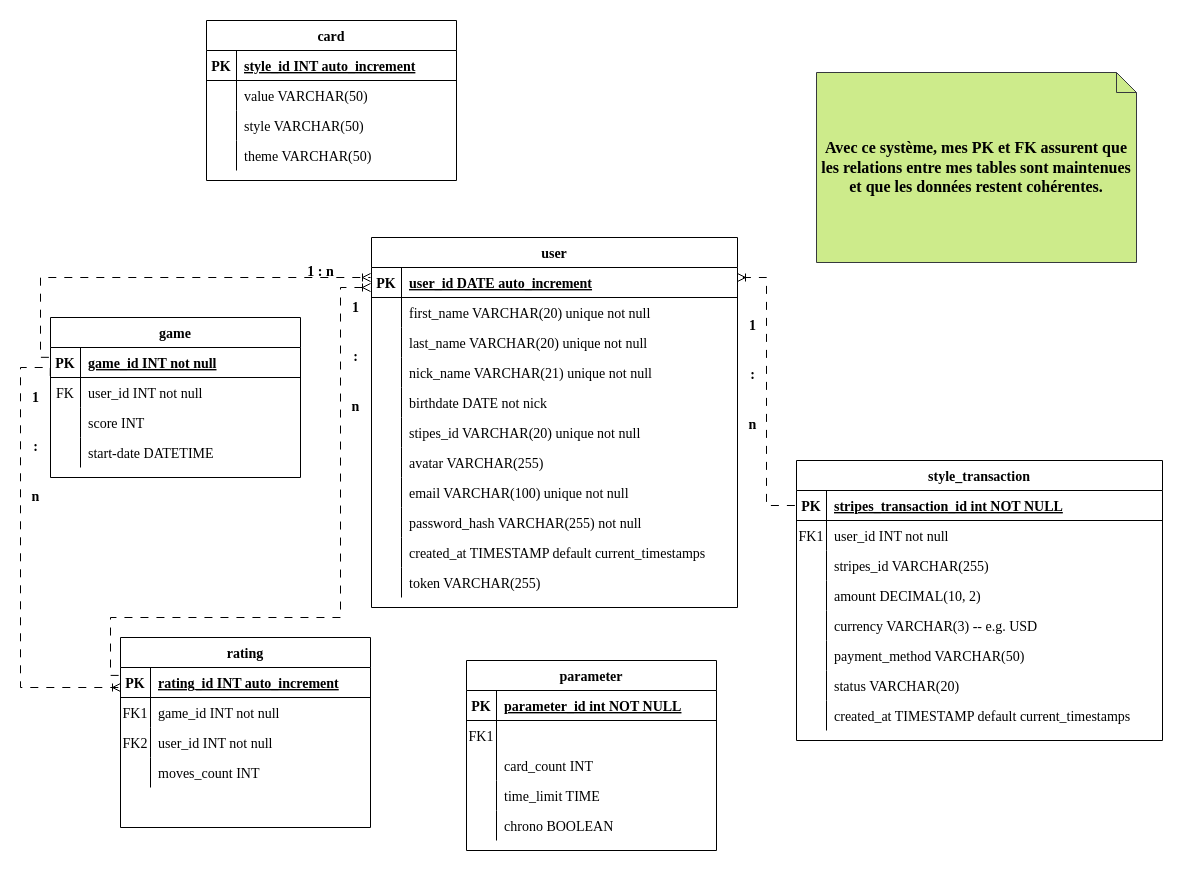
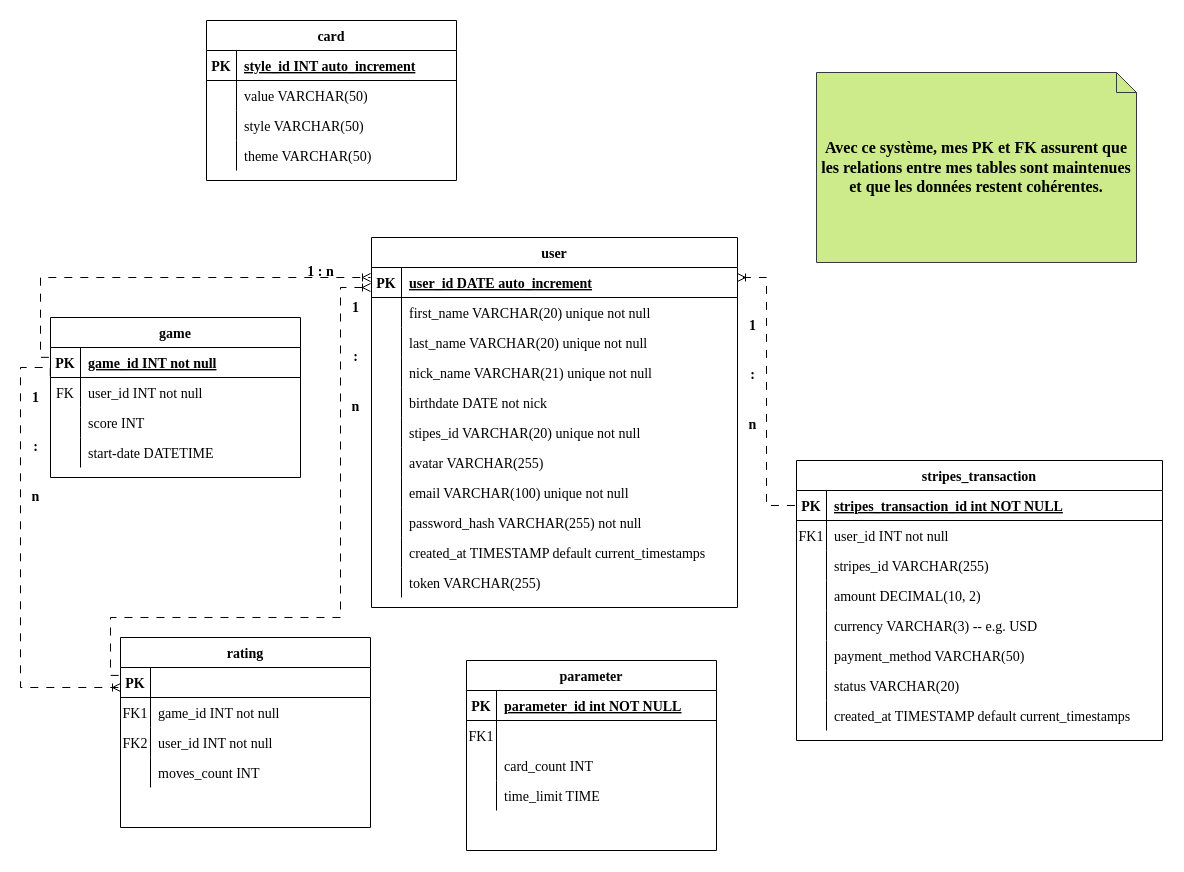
(979, 476) -> (979, 476)
(261, 683) -> none
(607, 826) -> none
